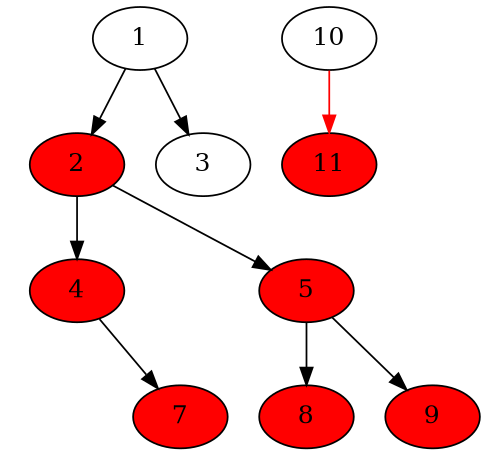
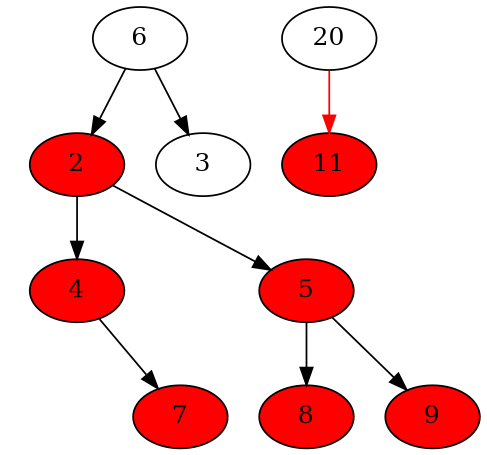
(140, 39) -> (140, 39)
(329, 39) -> (329, 39)
